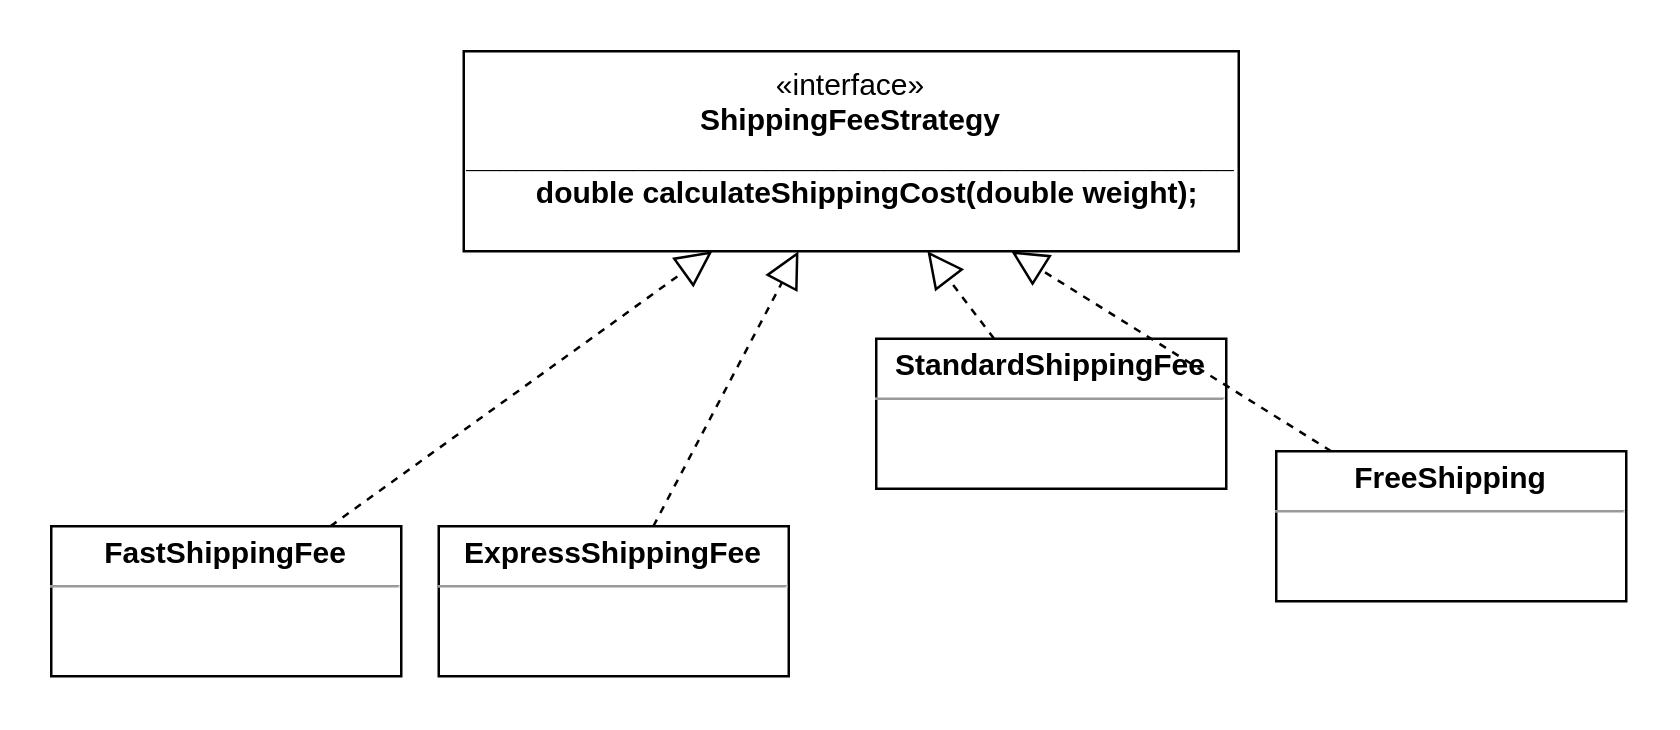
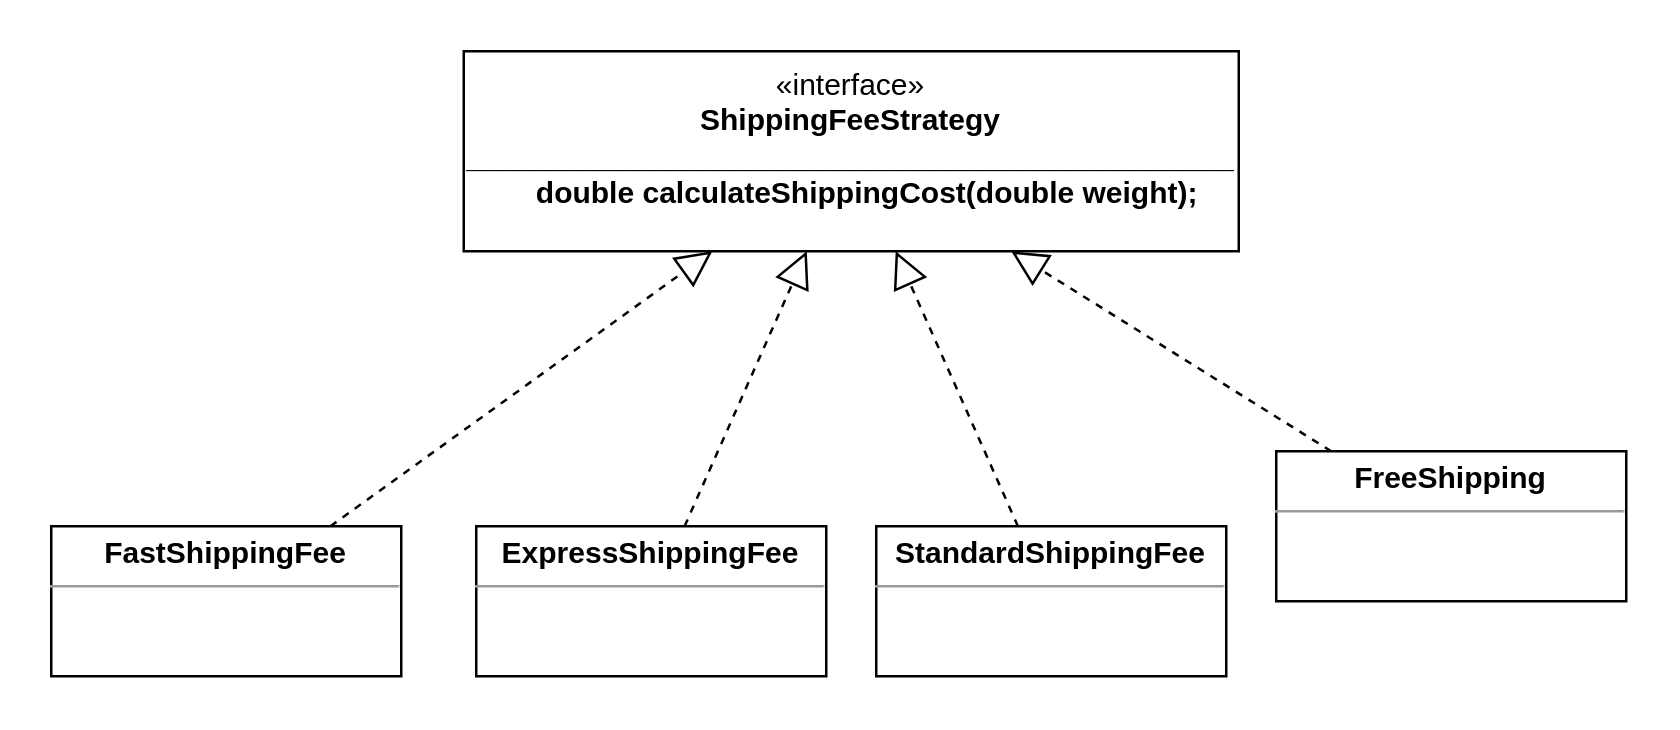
(1051, 414) -> (1051, 601)
(614, 601) -> (651, 601)
